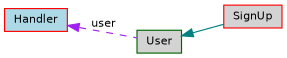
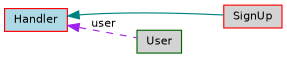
(208, 28) -> (151, 13)
